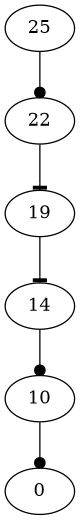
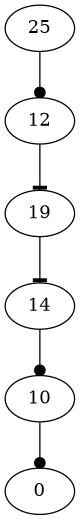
(40, 121) -> (40, 121)
